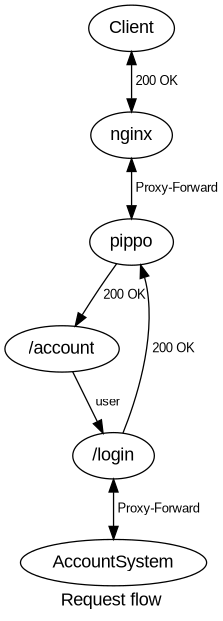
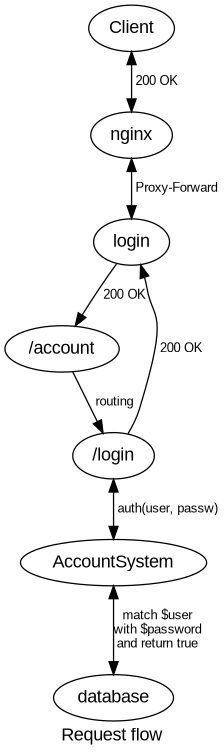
(132, 242) -> (132, 242)
(106, 402) -> (113, 402)
(157, 509) -> (166, 509)
none -> (114, 698)
